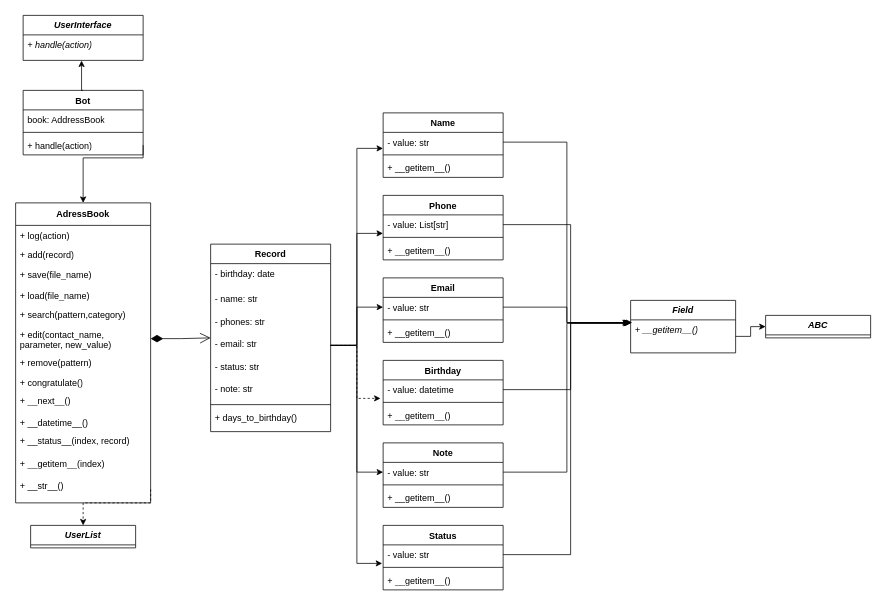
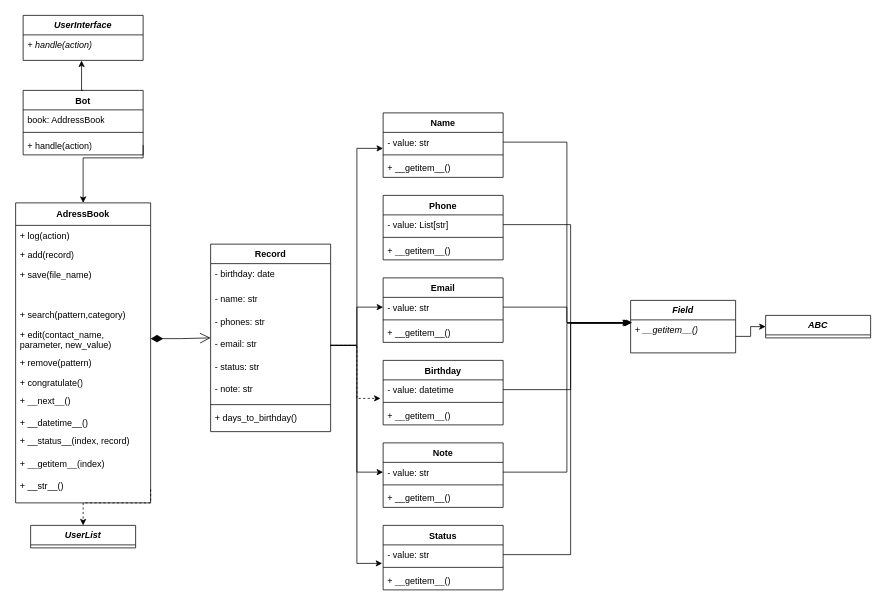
(368, 233) -> none
(83, 295) -> none
